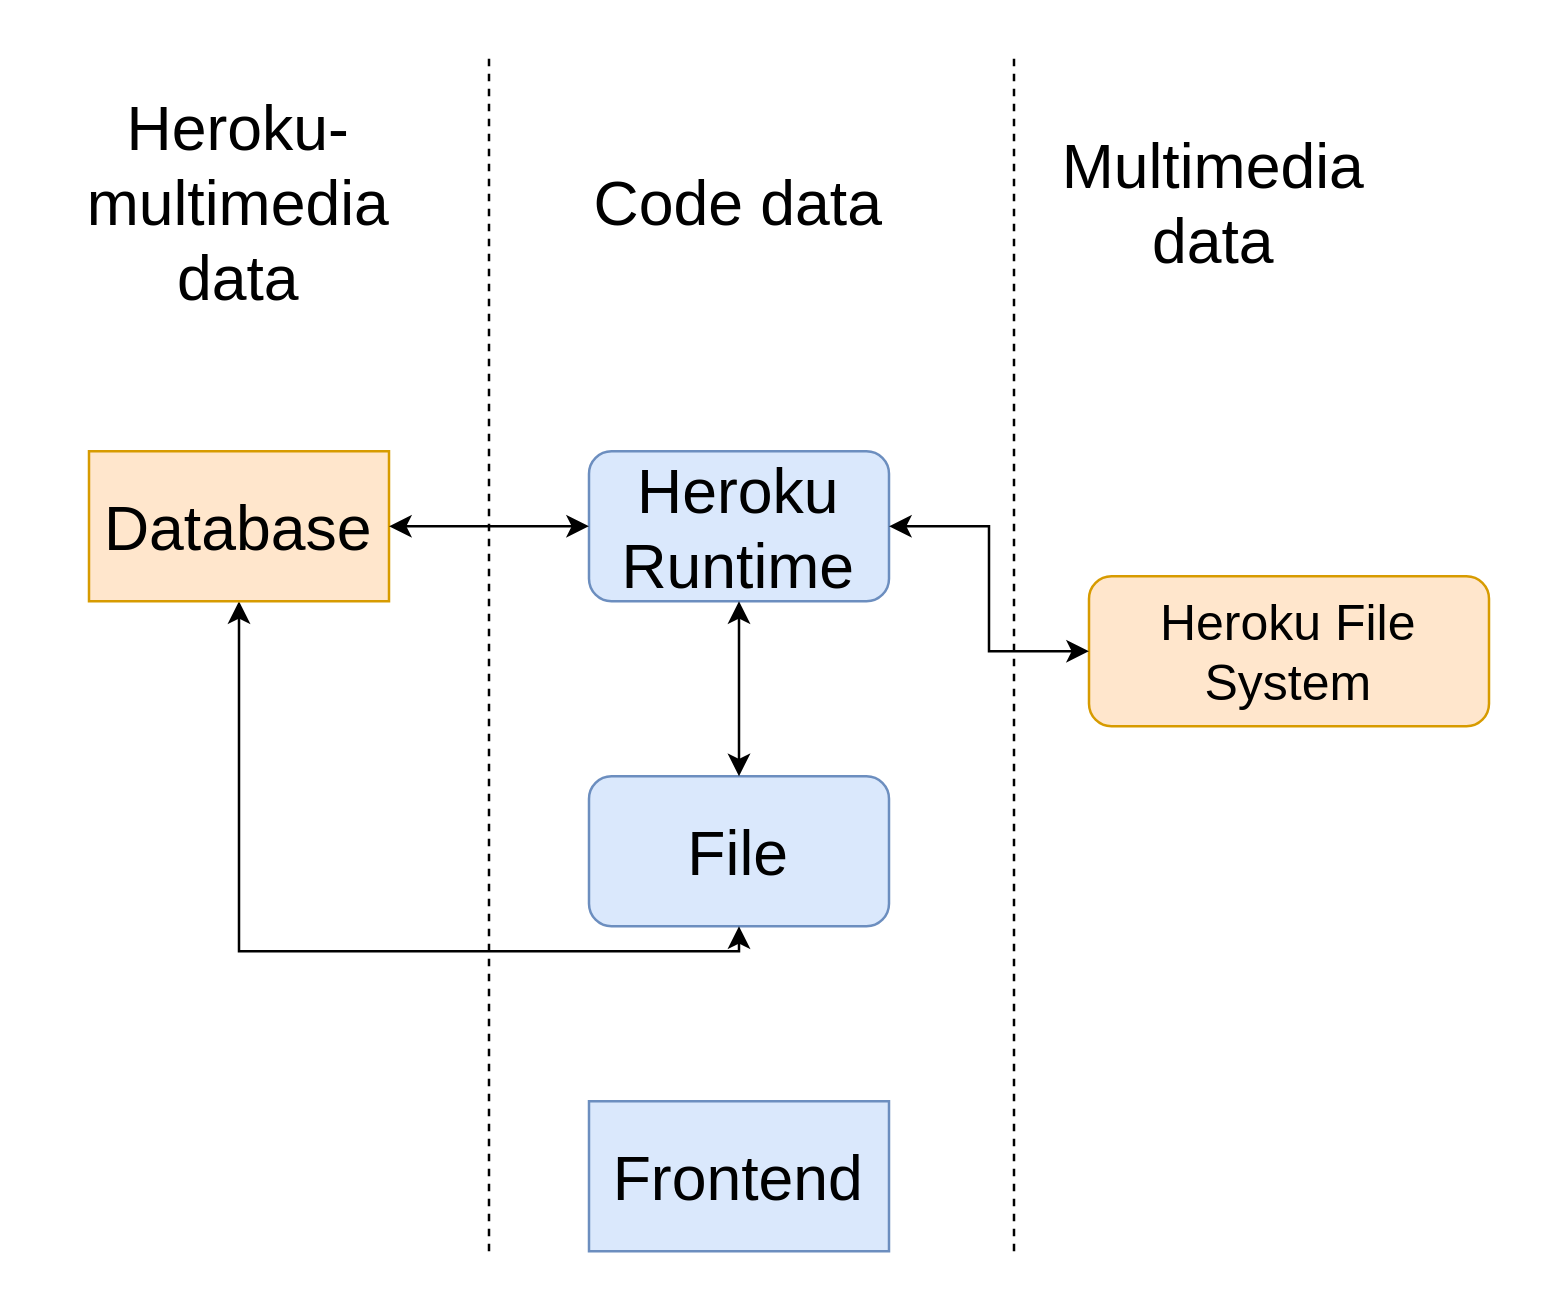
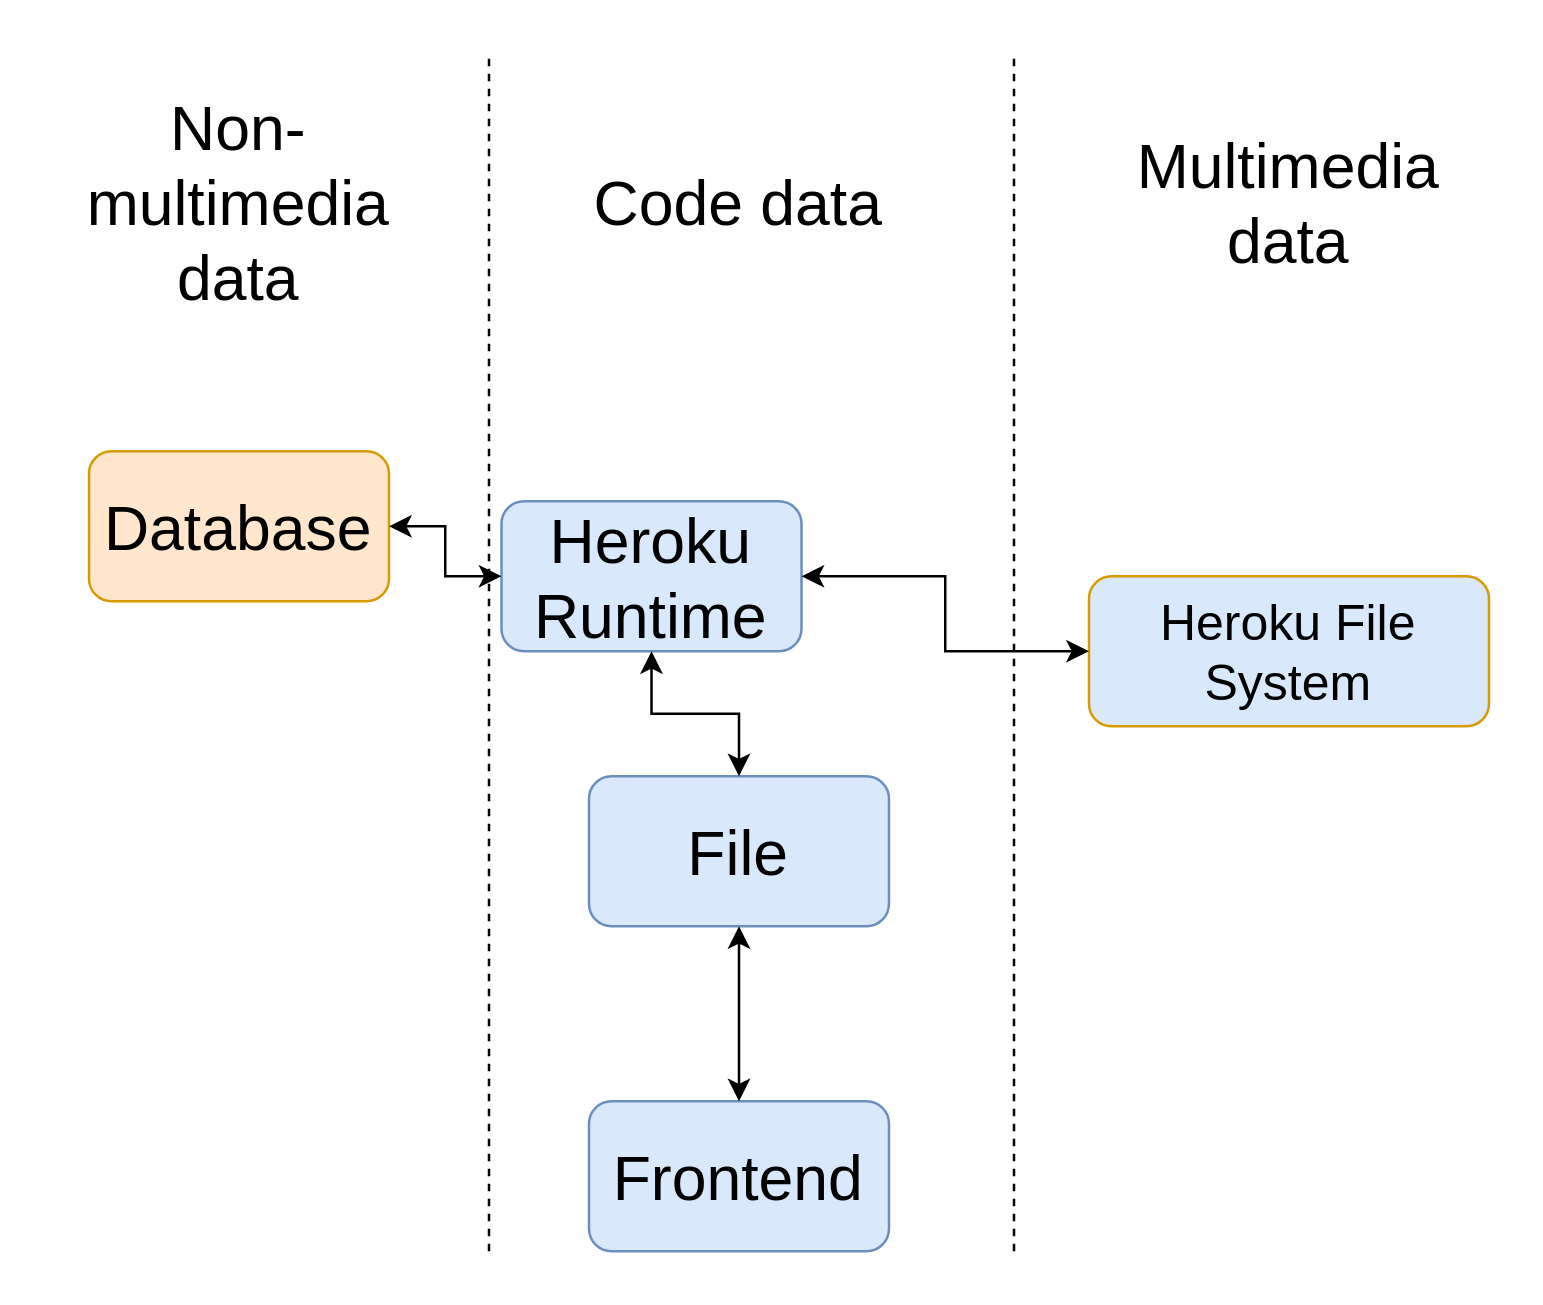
(239, 201) -> (239, 201)
(1214, 201) -> (1289, 201)
(239, 526) -> (239, 526)
(739, 526) -> (651, 576)
(1289, 651) -> (1289, 651)
(239, 906) -> (739, 1016)
(739, 1176) -> (739, 1176)
